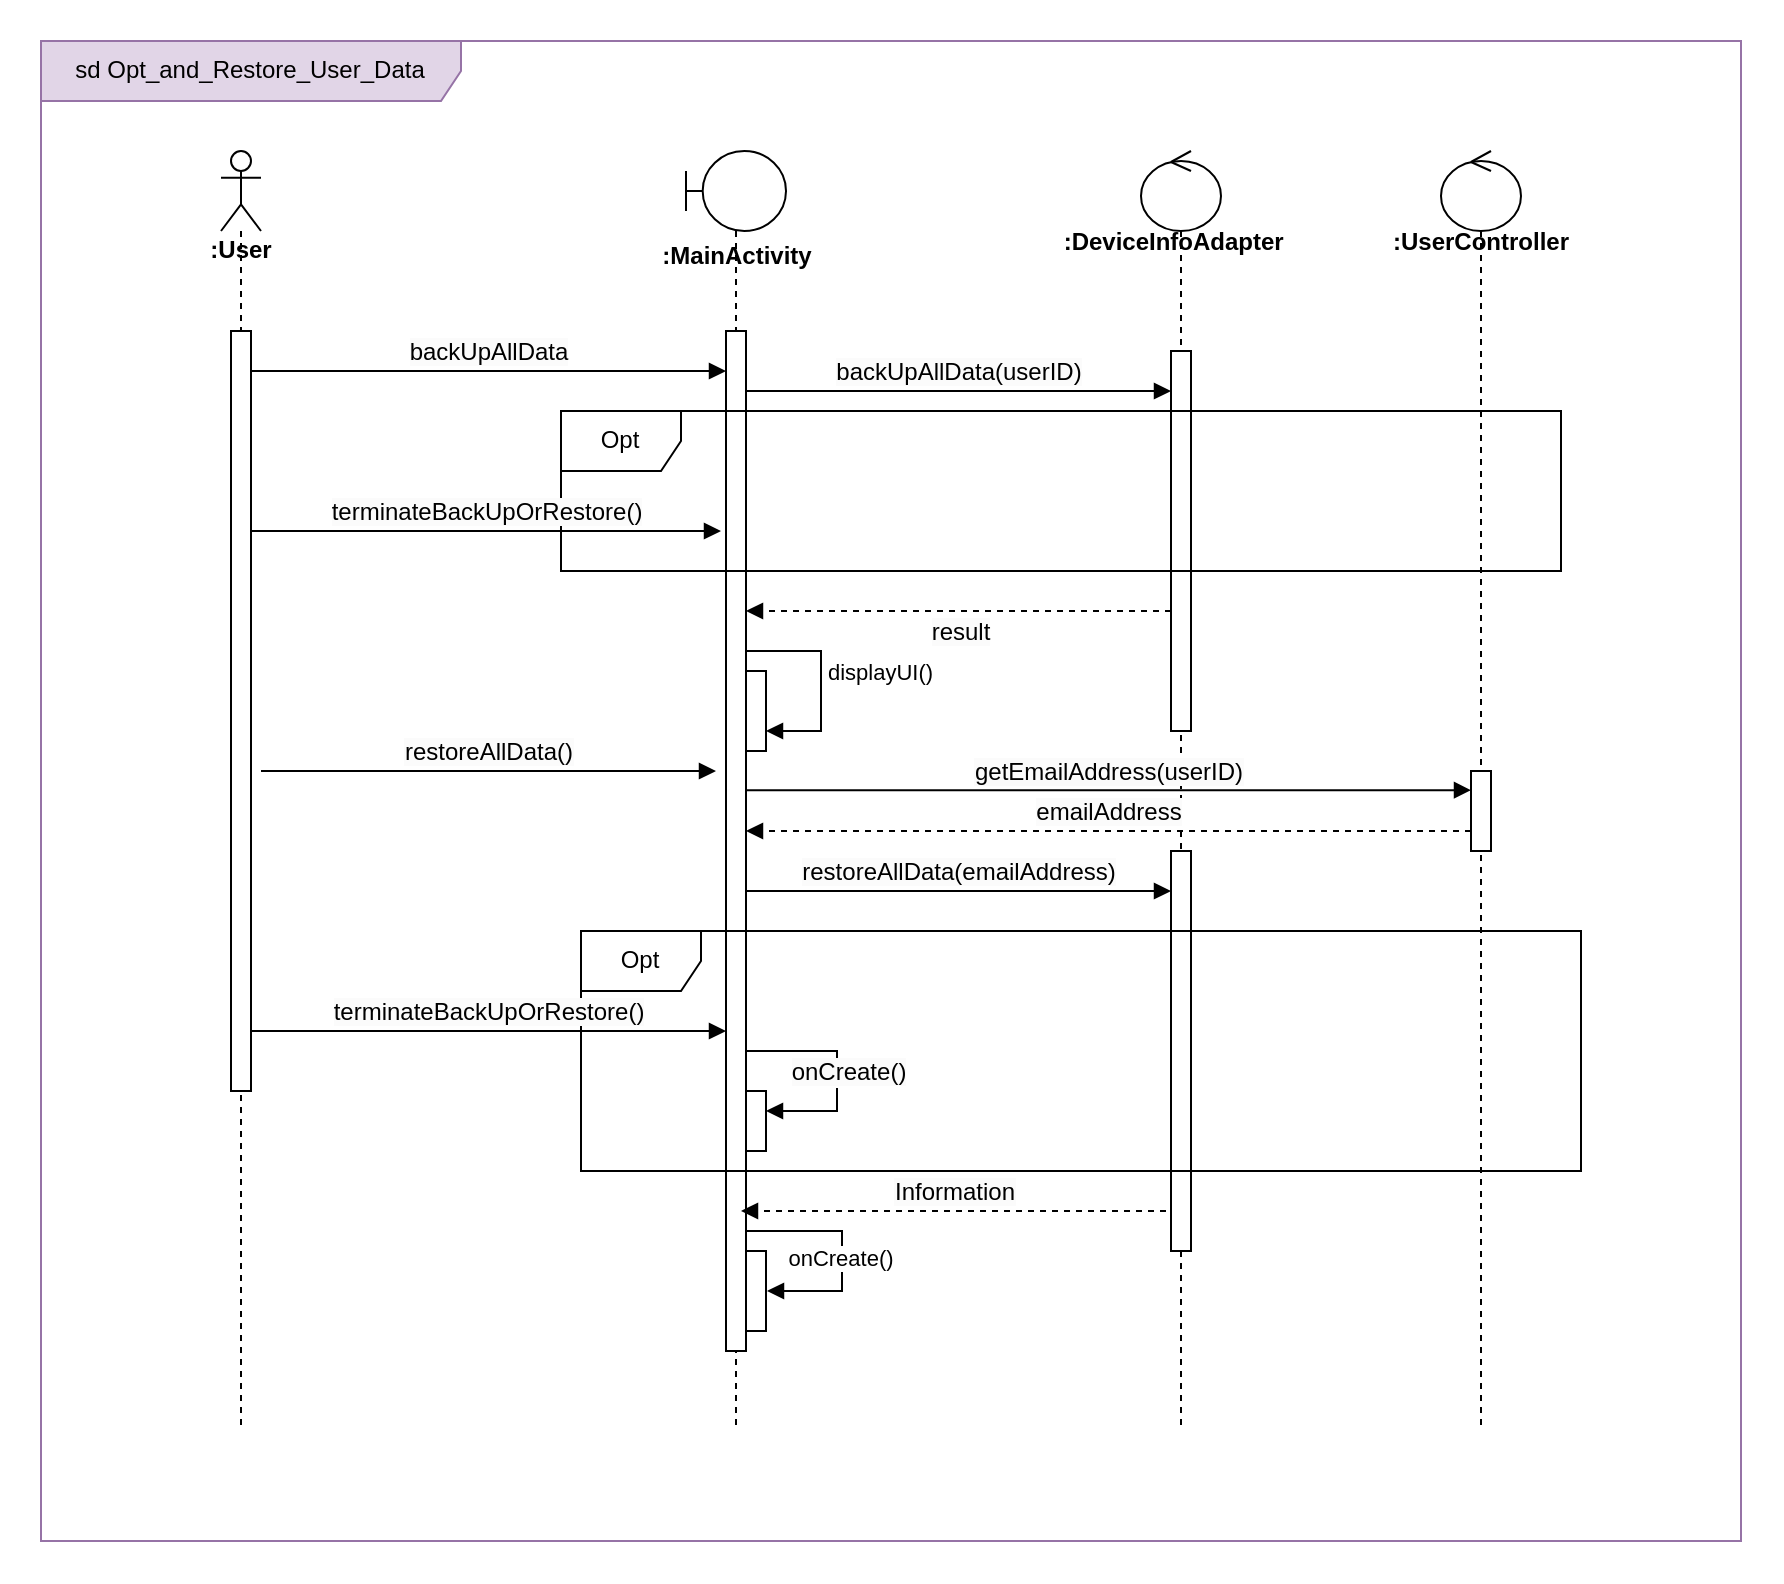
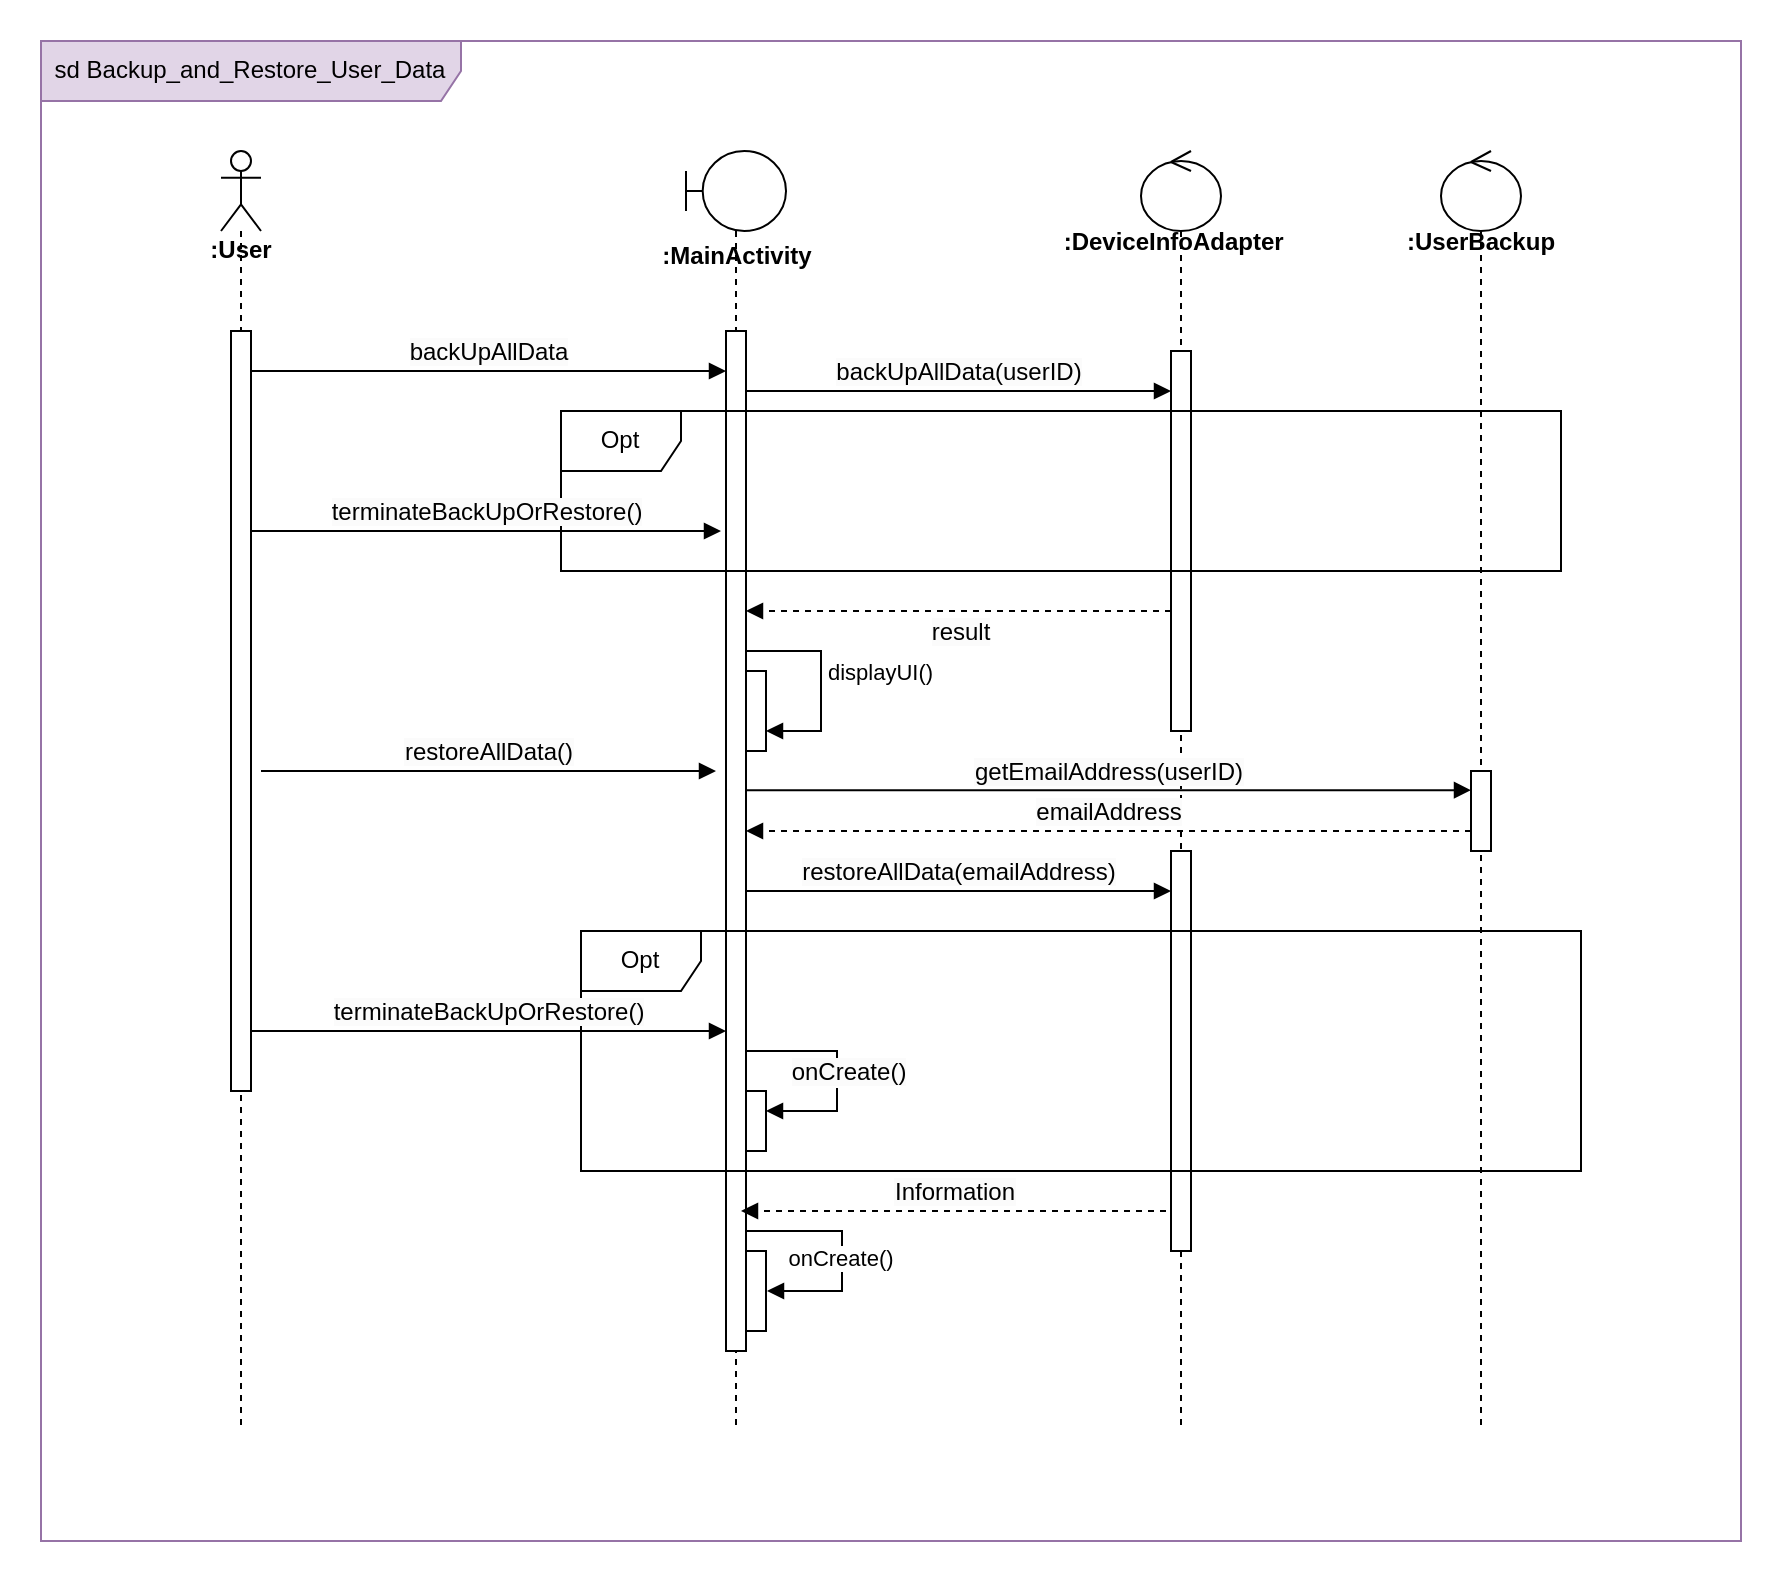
(251, 71) -> (251, 71)
(1482, 257) -> (1482, 257)
